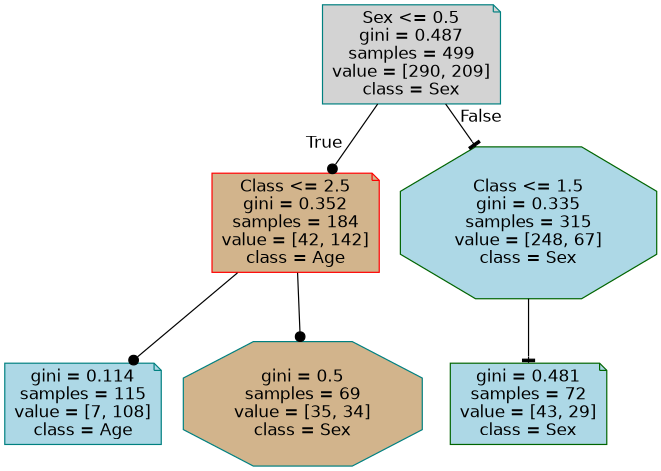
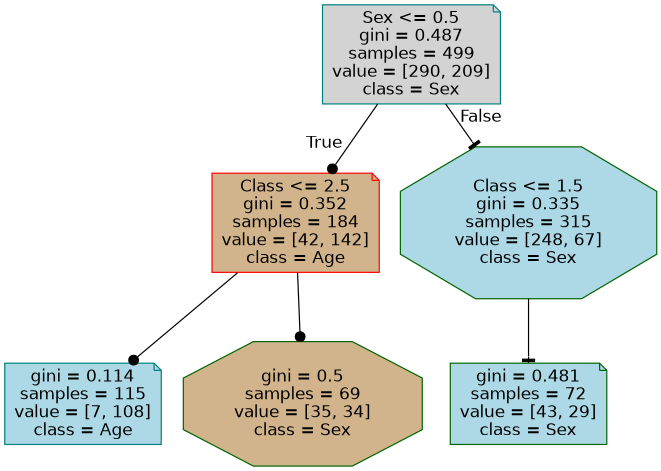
(303, 404) -> (303, 404)
